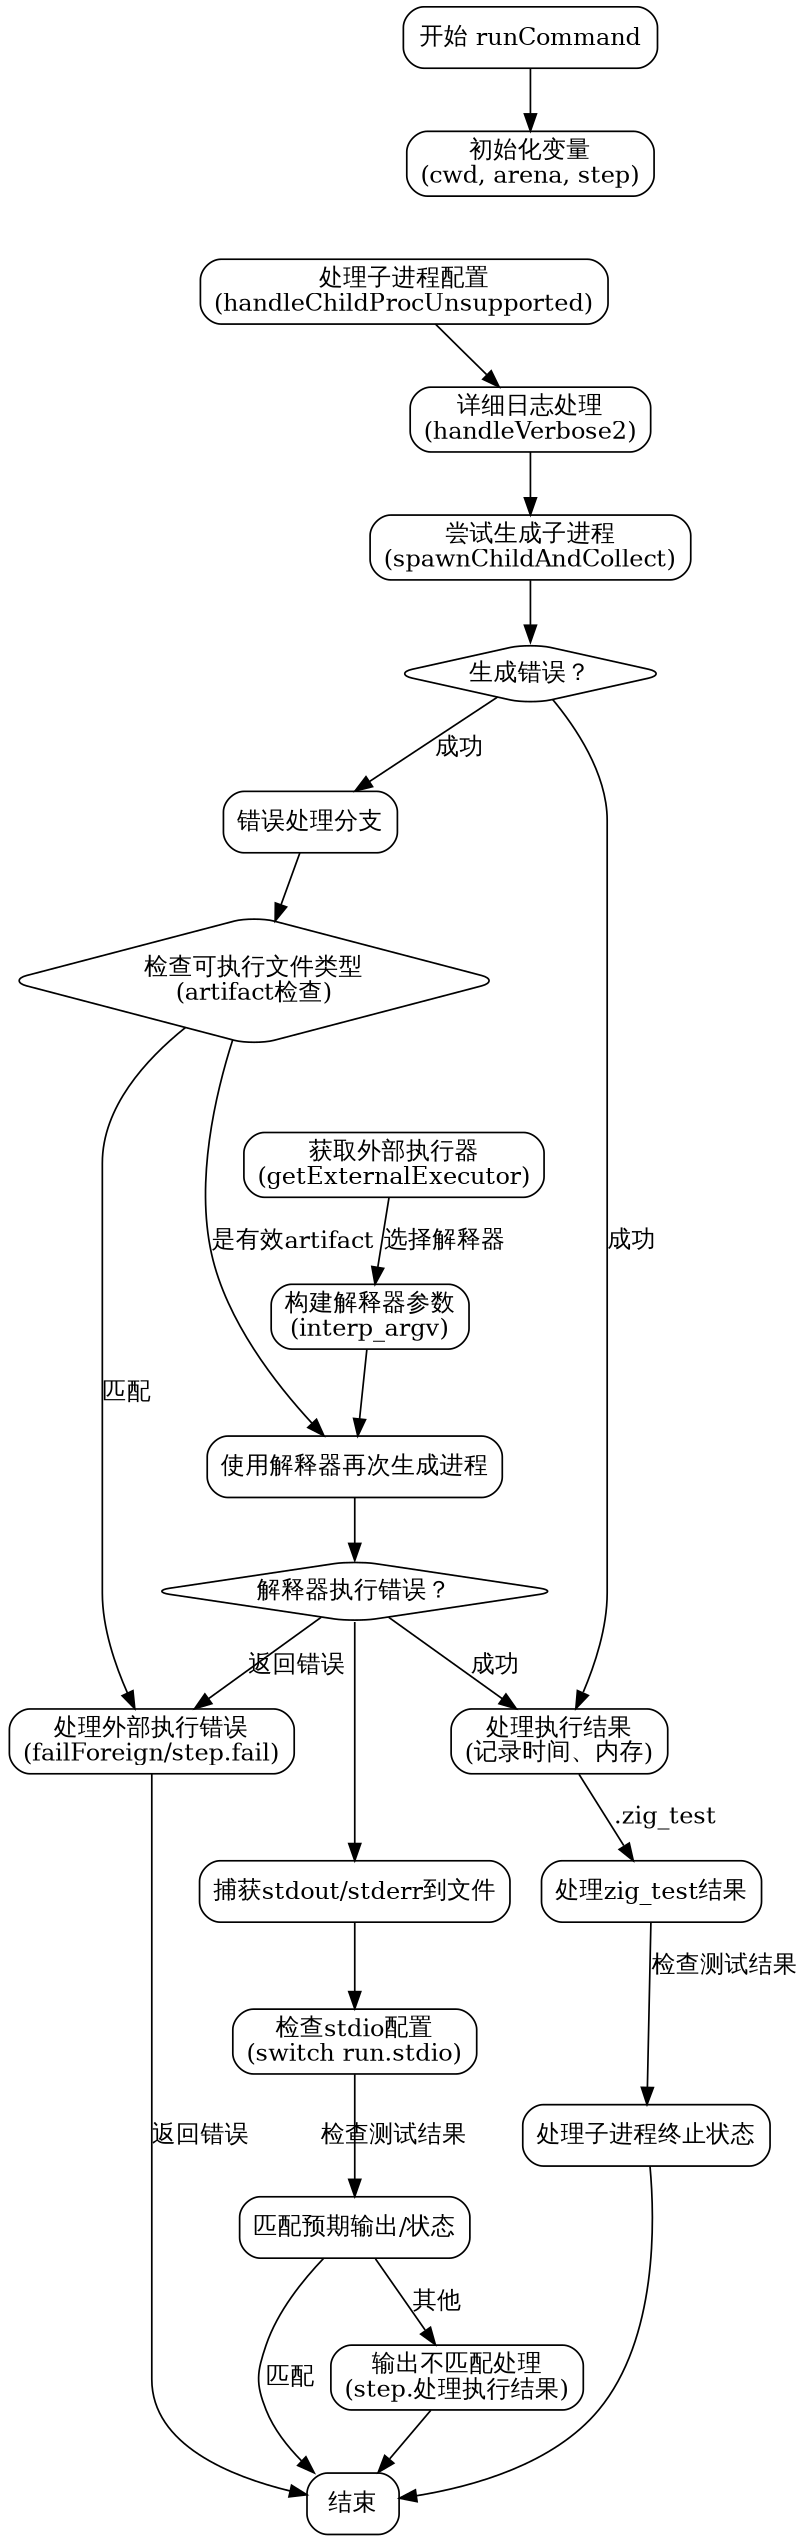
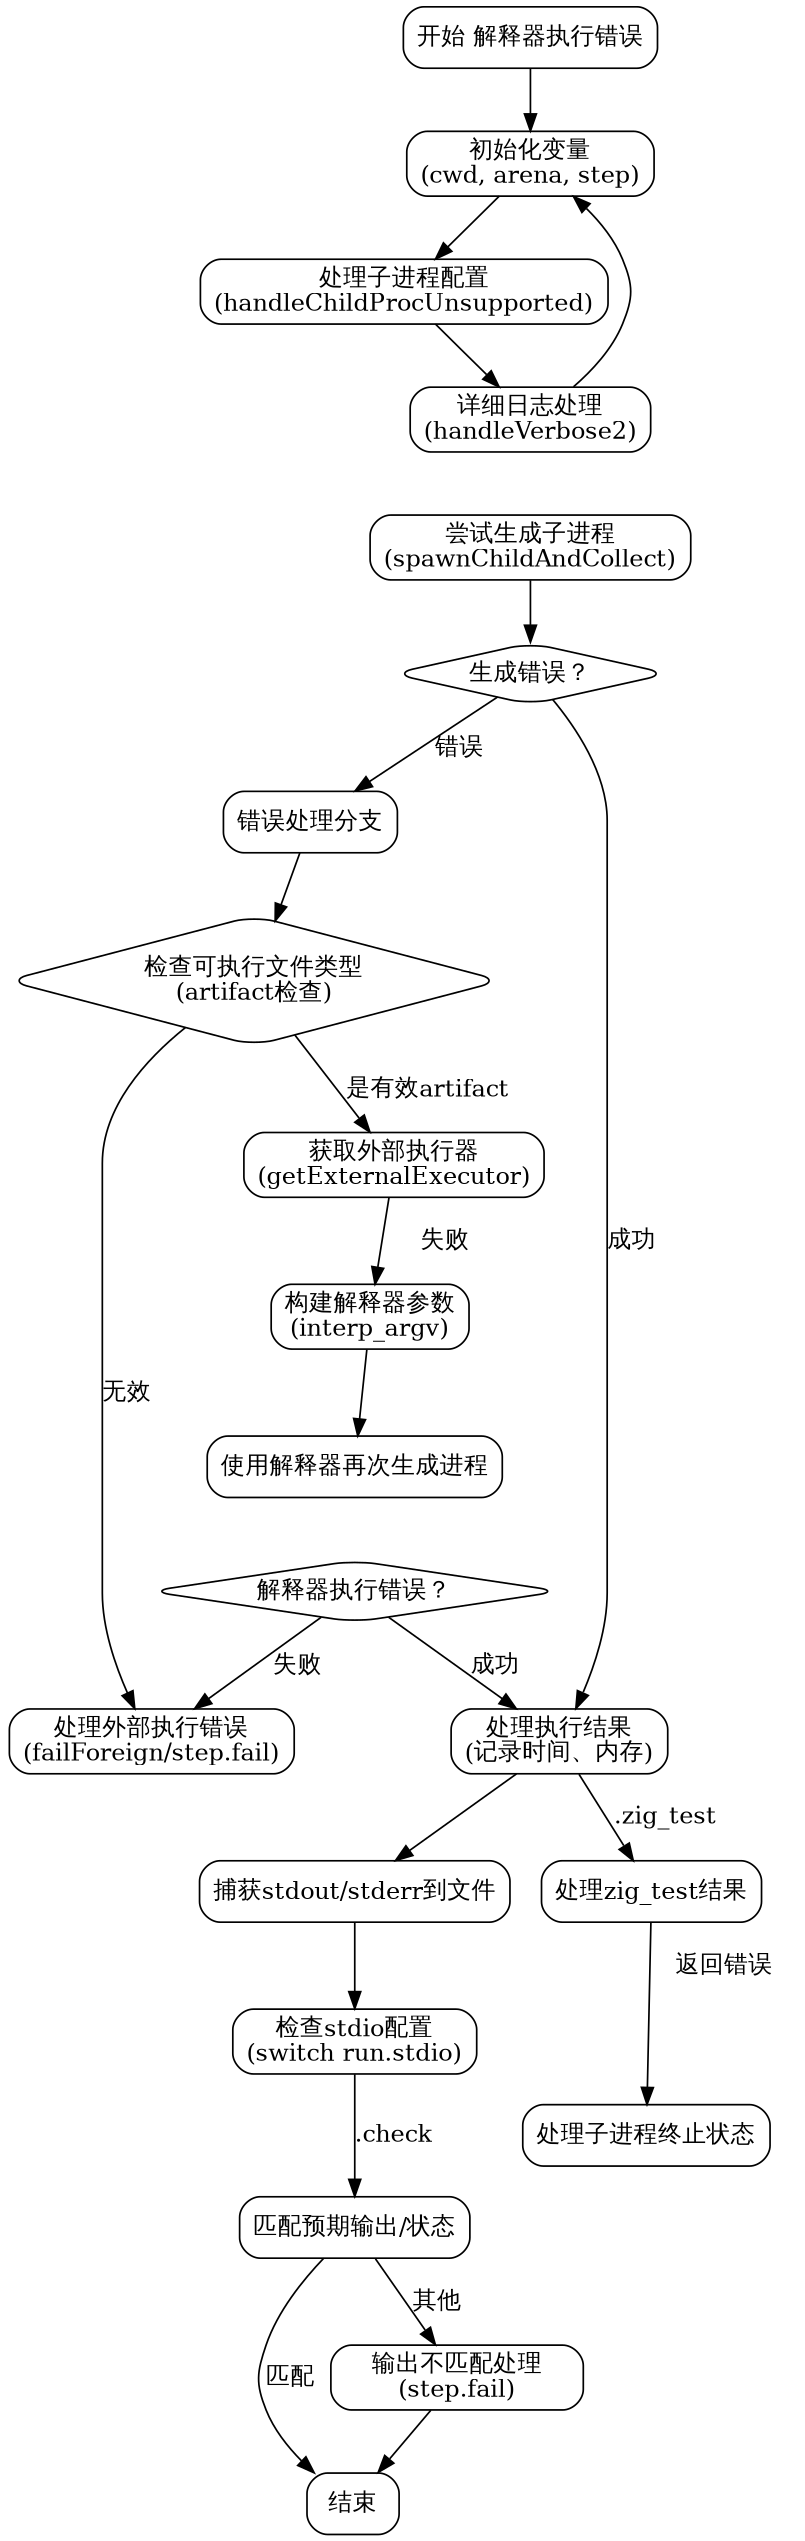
(530, 38) -> (530, 38)
none -> (474, 222)
(530, 475) -> (630, 300)
(460, 748) -> (460, 748)
(445, 1241) -> (445, 1241)
(210, 1245) -> (327, 1077)
(127, 1393) -> (127, 1393)
(355, 1521) -> none
(298, 1665) -> (298, 1665)
(355, 1732) -> (463, 1812)
(725, 1966) -> (725, 1966)
(394, 2135) -> (394, 2135)
(152, 2172) -> none
(457, 2378) -> (457, 2378)
(613, 2389) -> none
